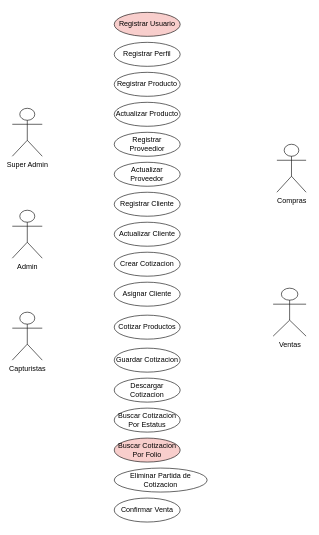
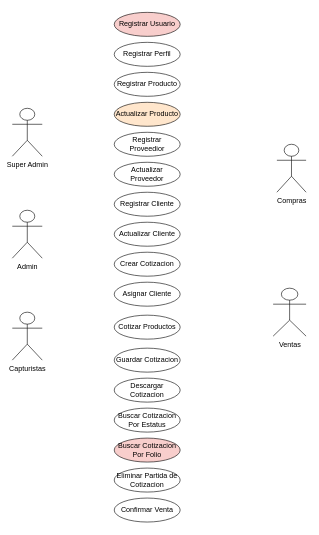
(147, 114) -> (147, 114)
(161, 480) -> (147, 480)
